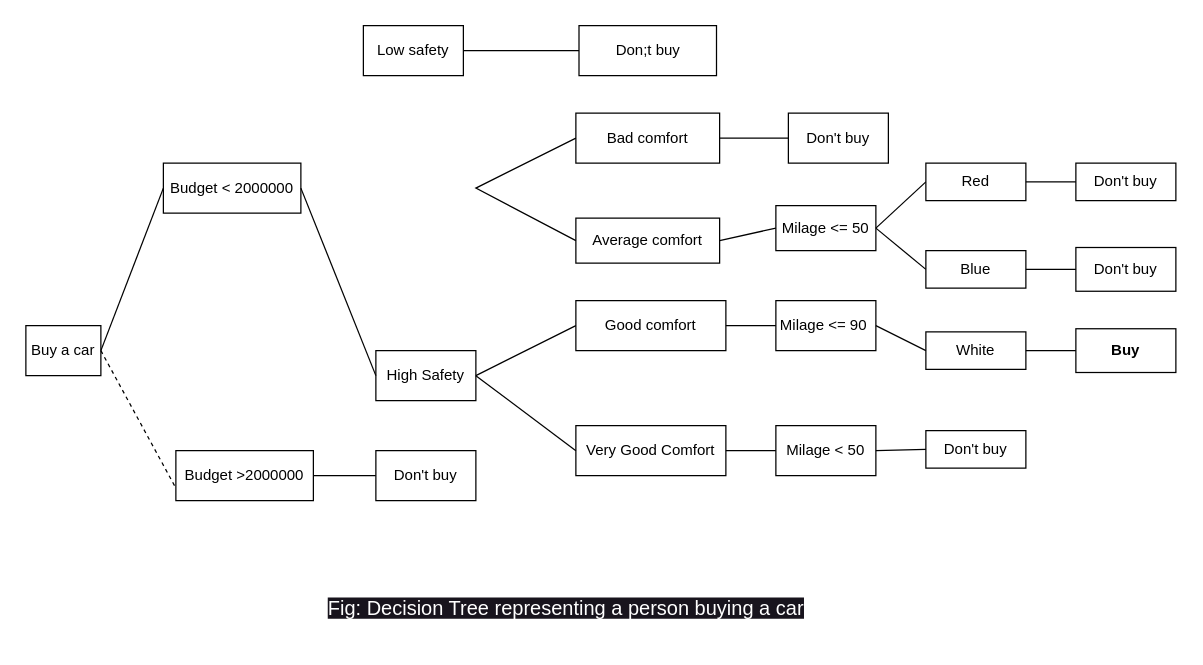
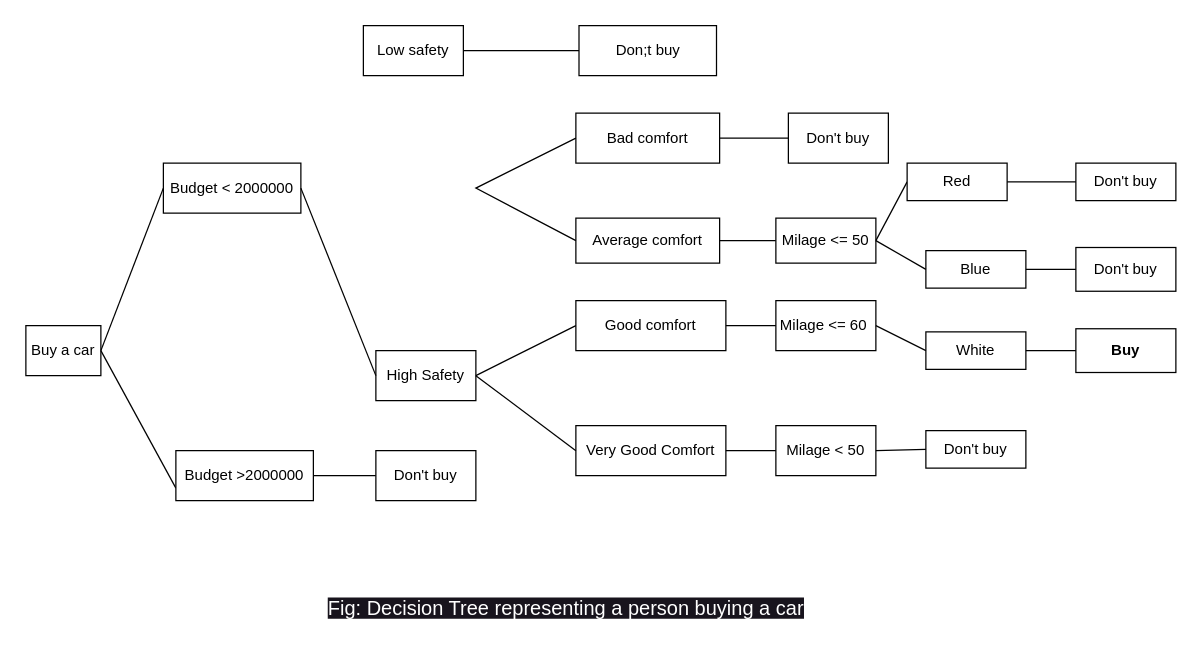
(976, 182) -> (957, 182)
(826, 228) -> (826, 241)
(826, 326) -> (826, 326)
(138, 419) -> (138, 419)
